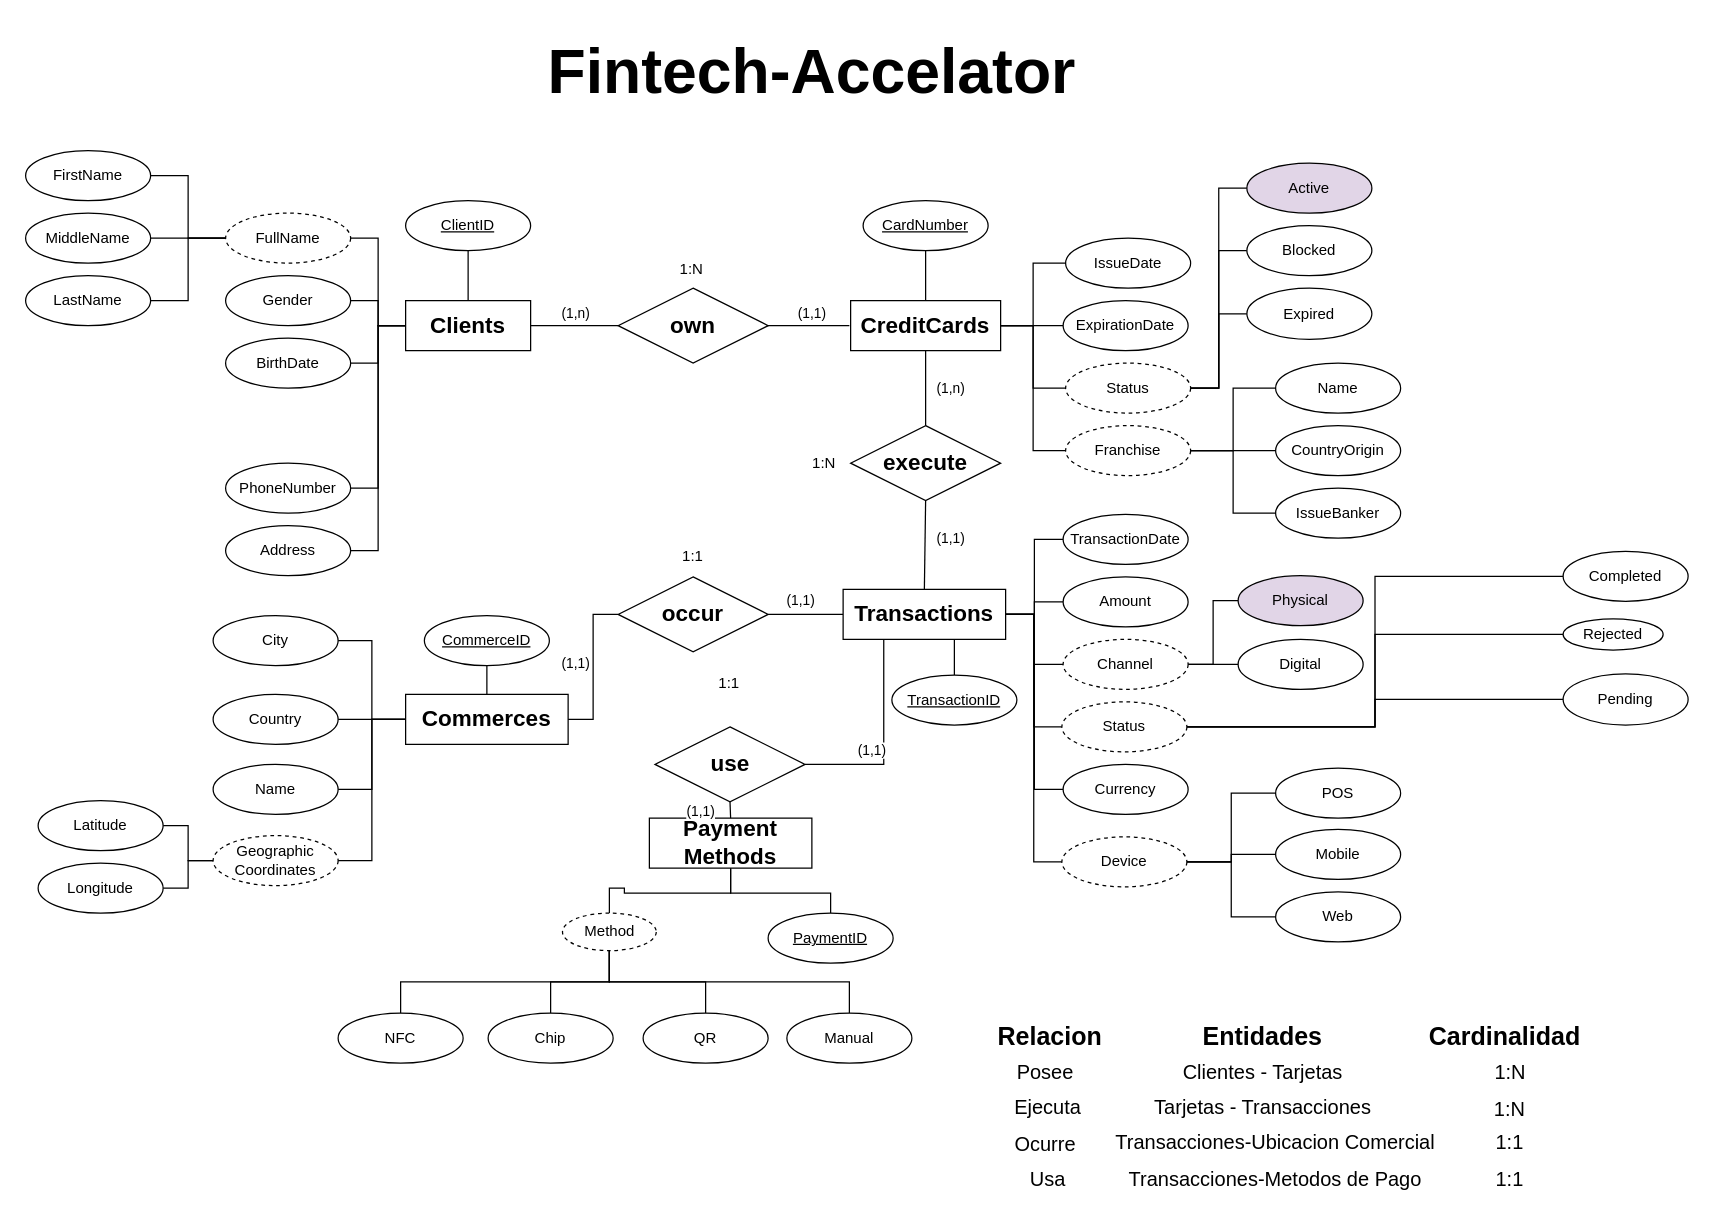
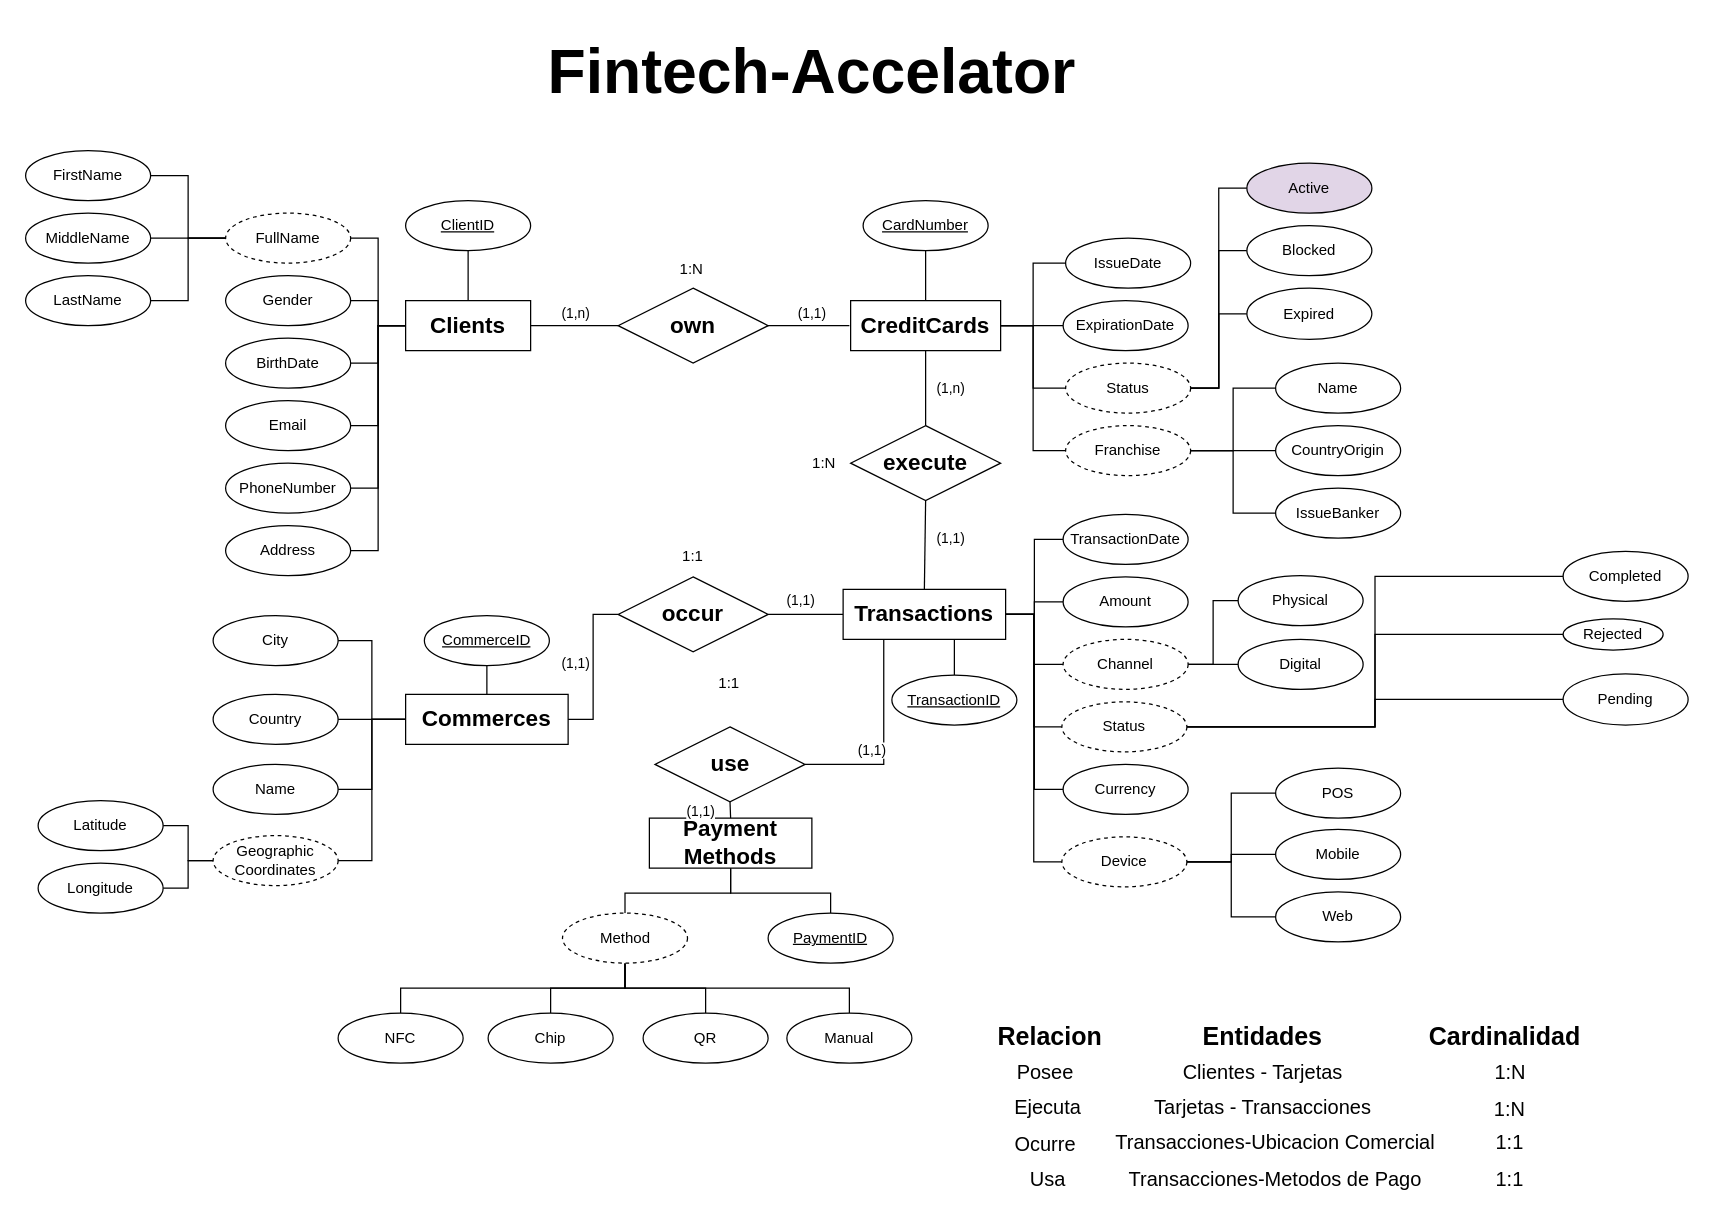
none -> (288, 426)
none -> (364, 426)
(1301, 601) -> (1301, 601)
(609, 932) -> (625, 938)
